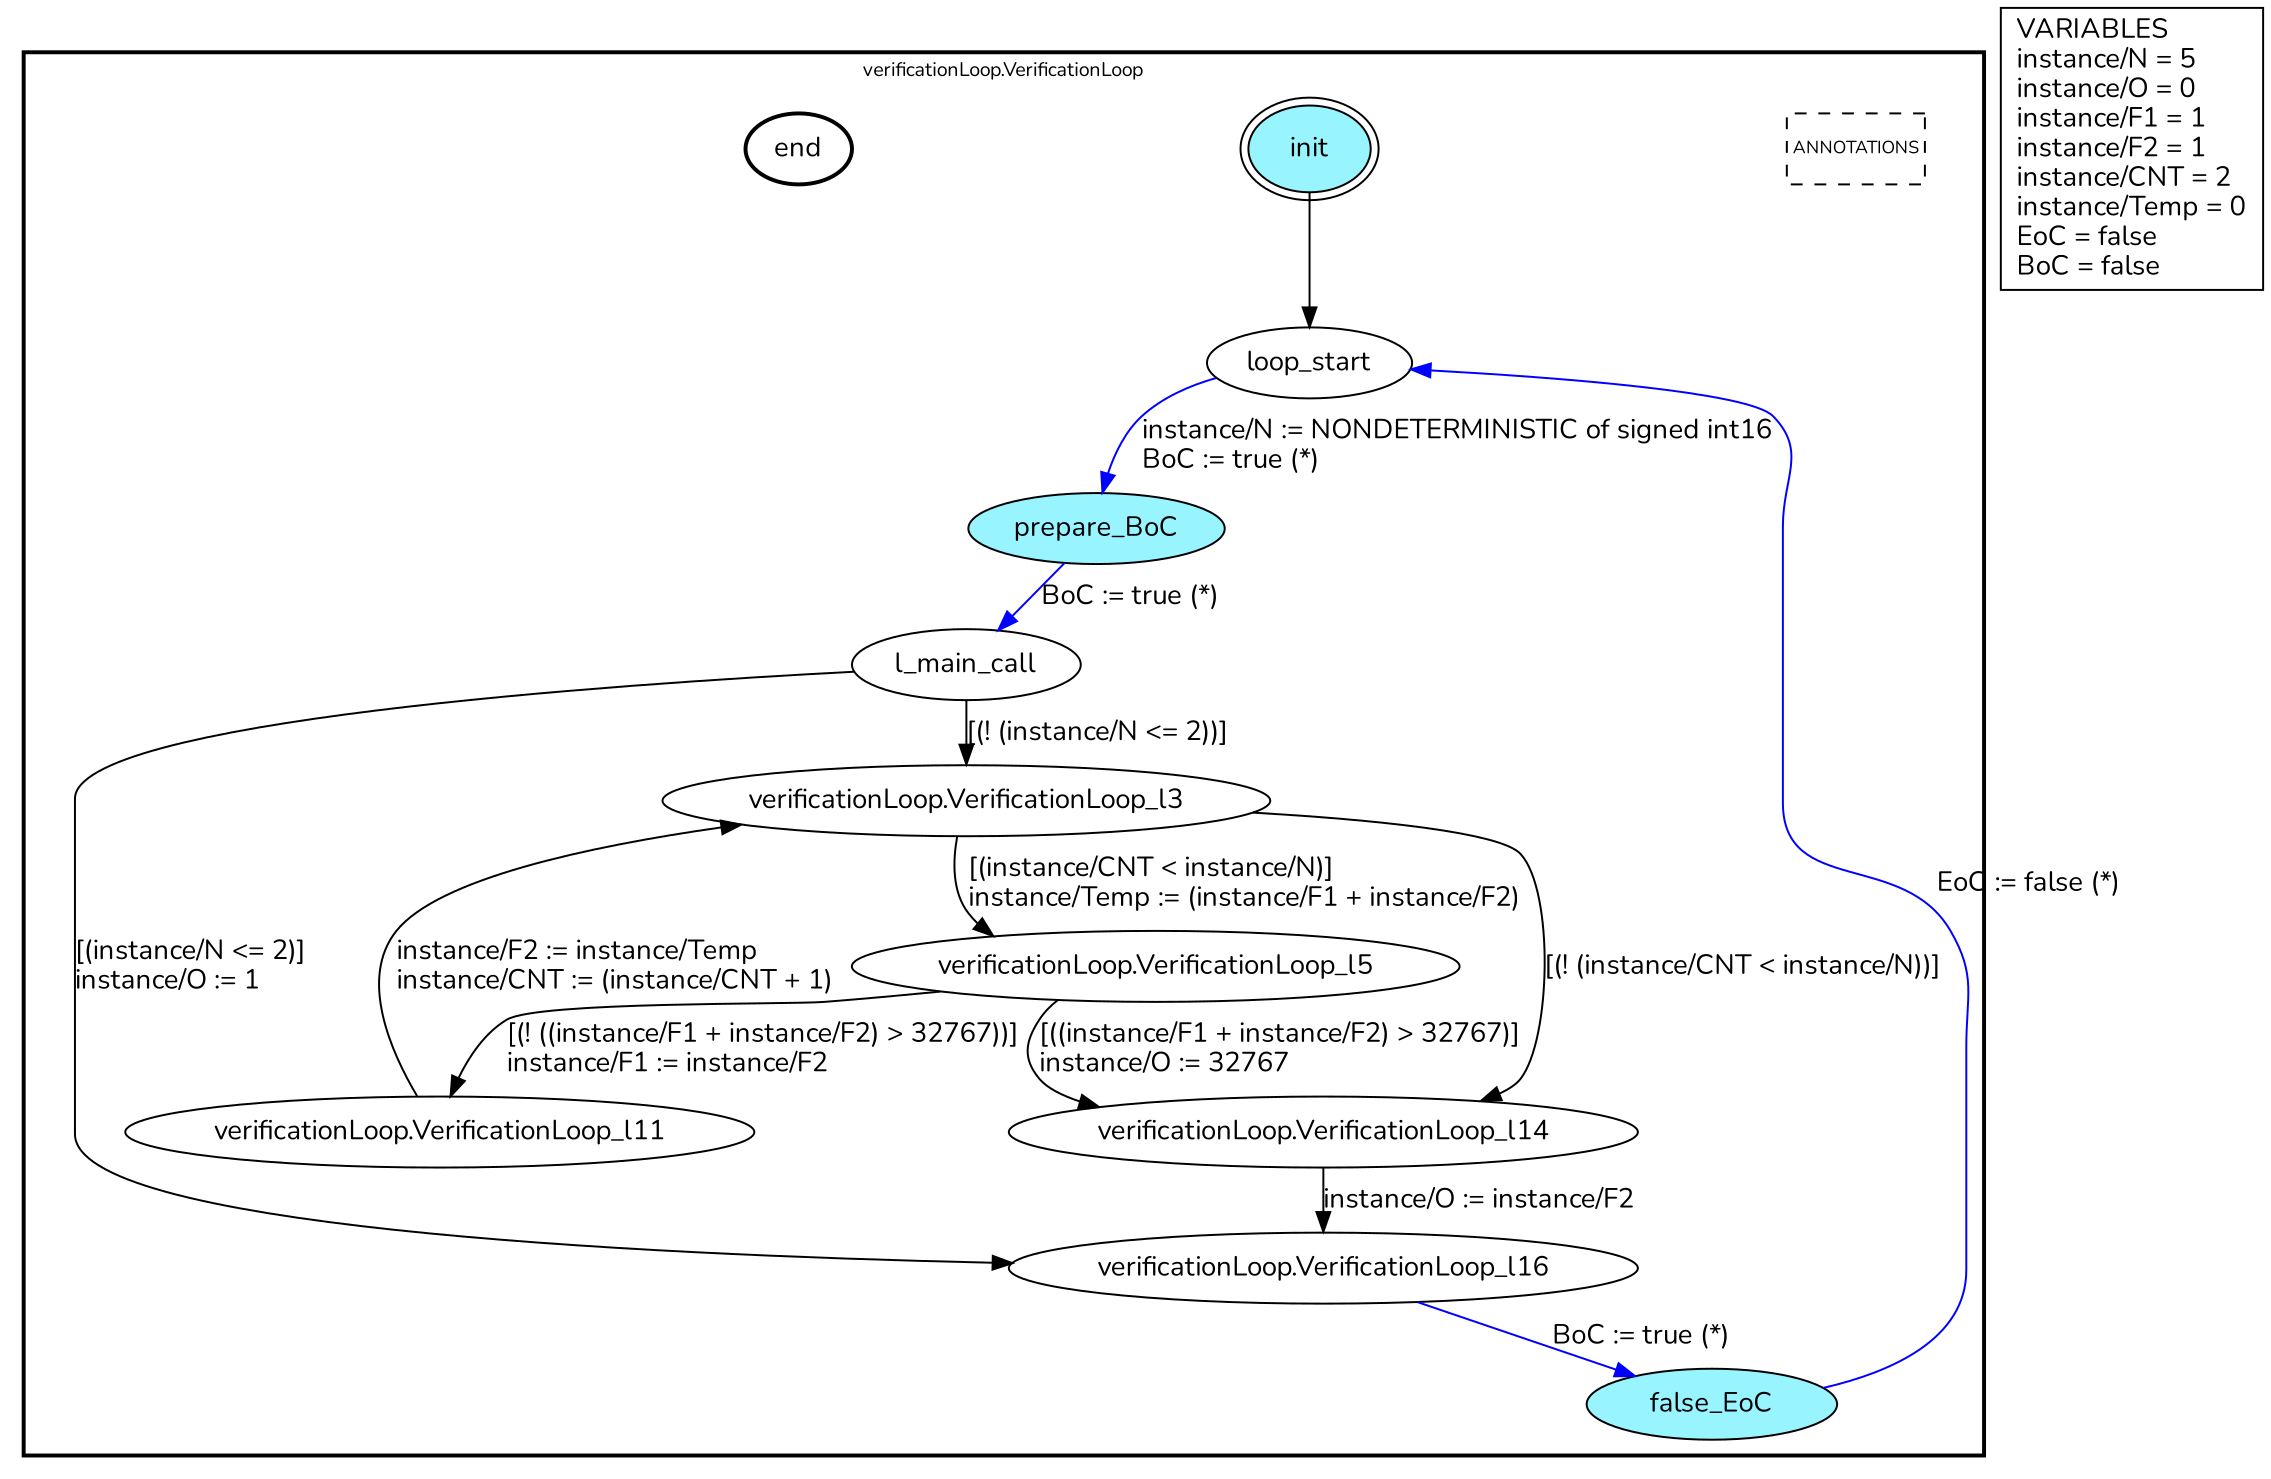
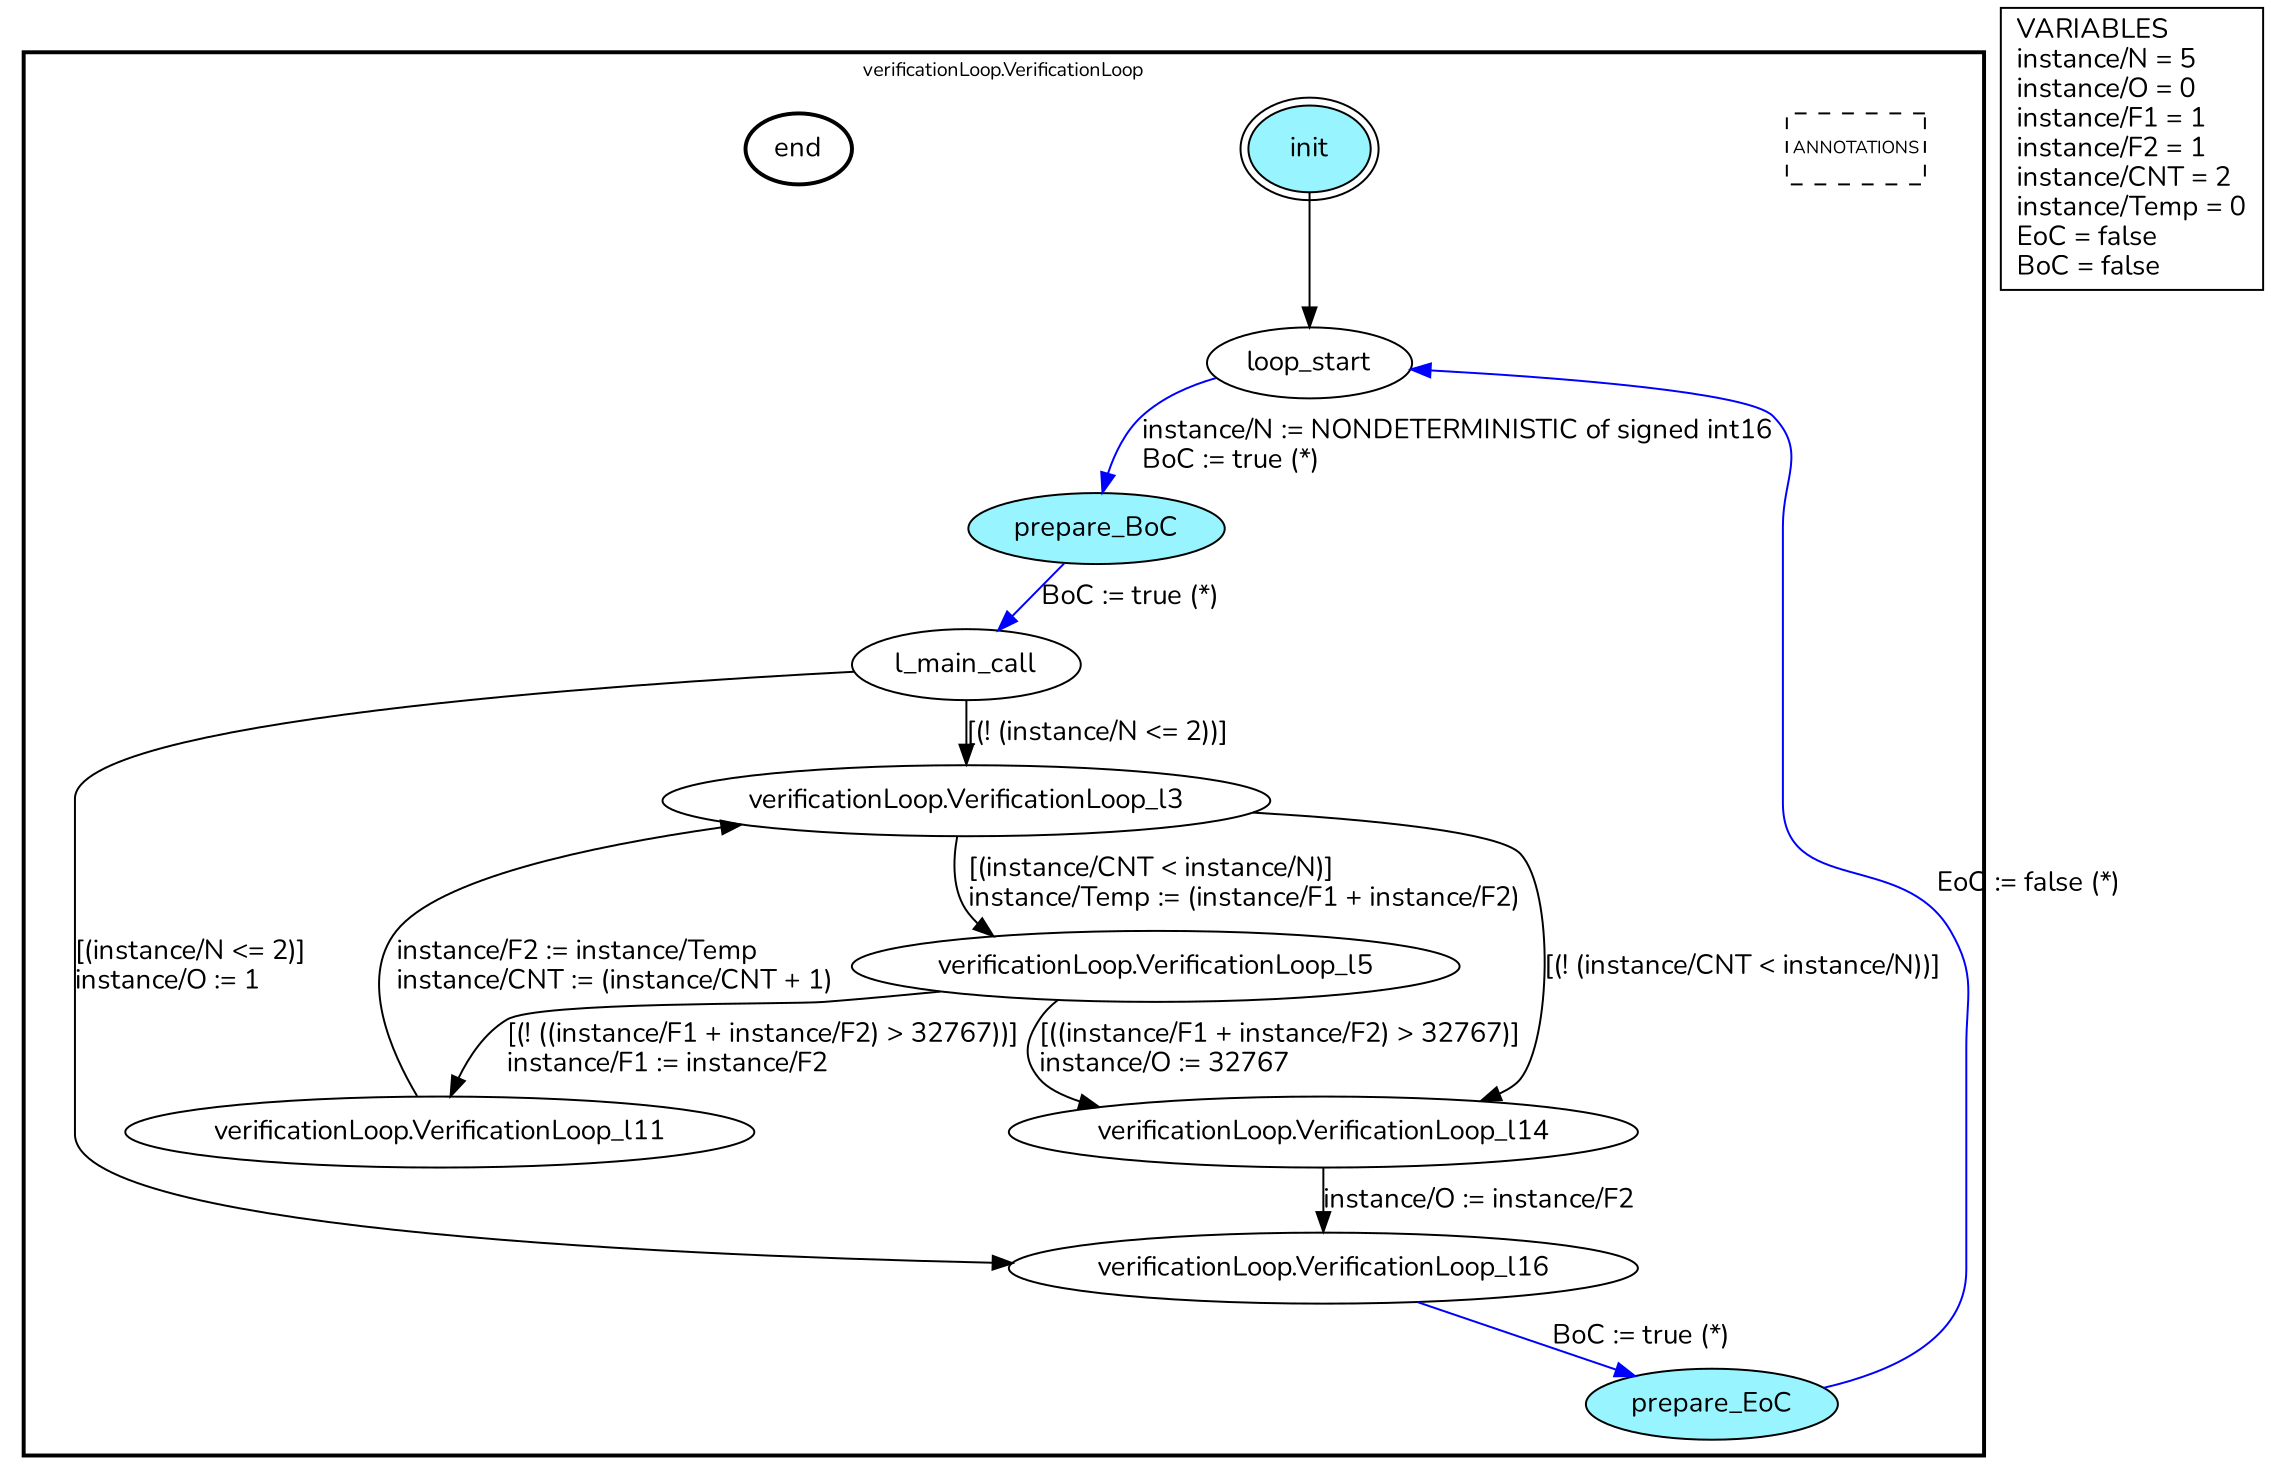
(1712, 1404) -> (1712, 1404)
